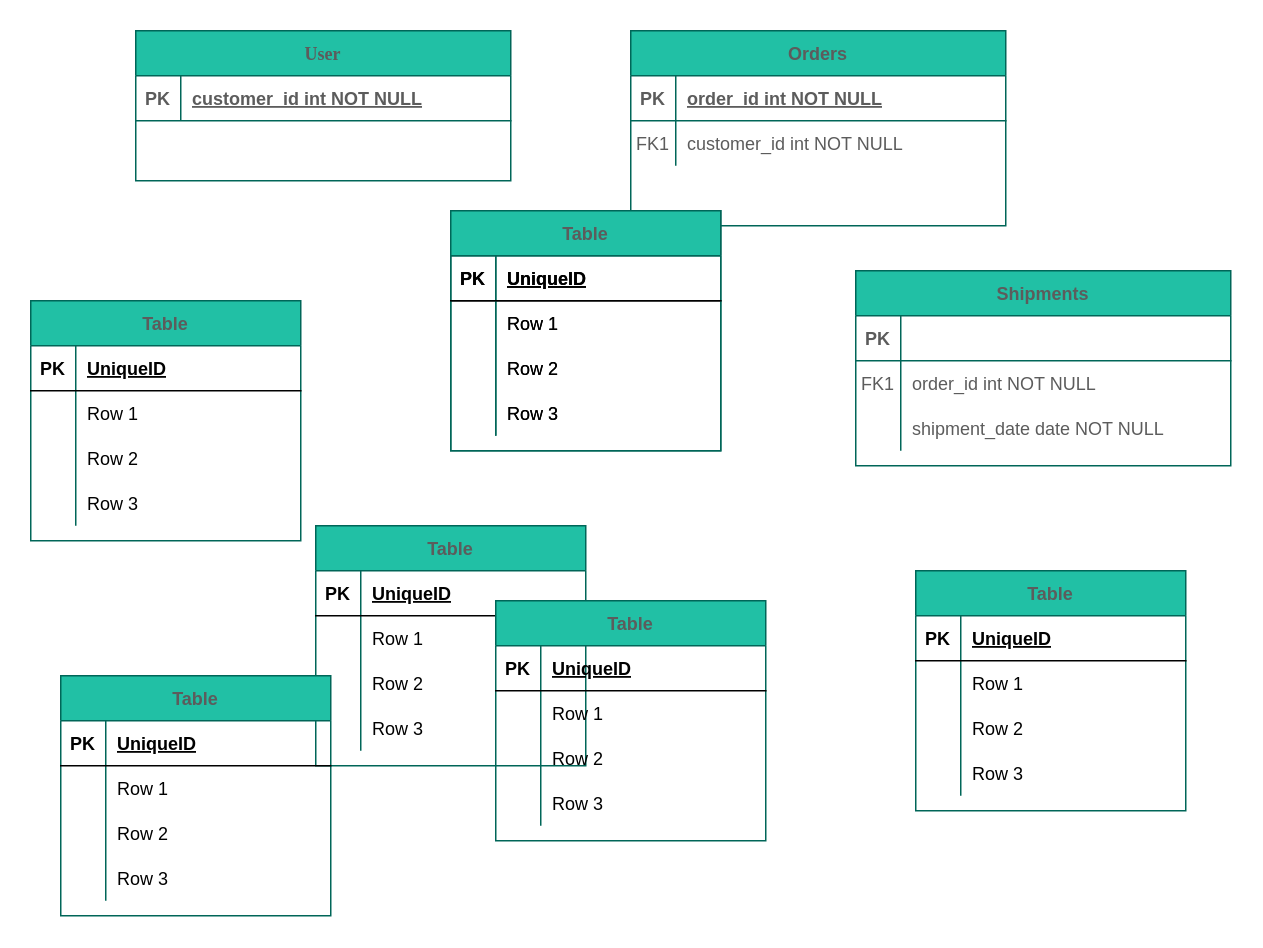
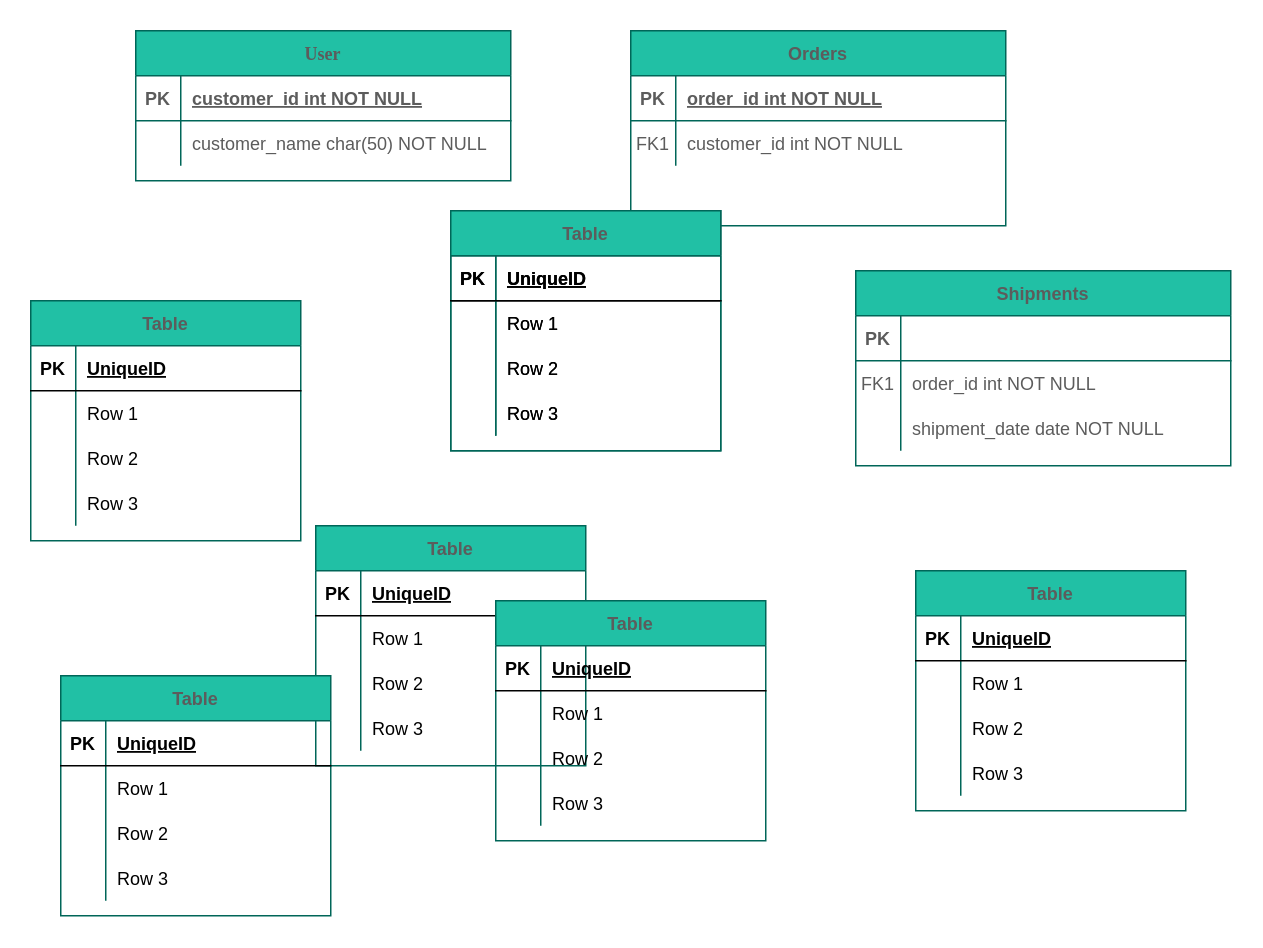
none -> (346, 143)
